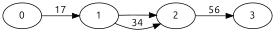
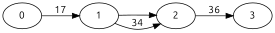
(214, 10) -> (214, 10)
